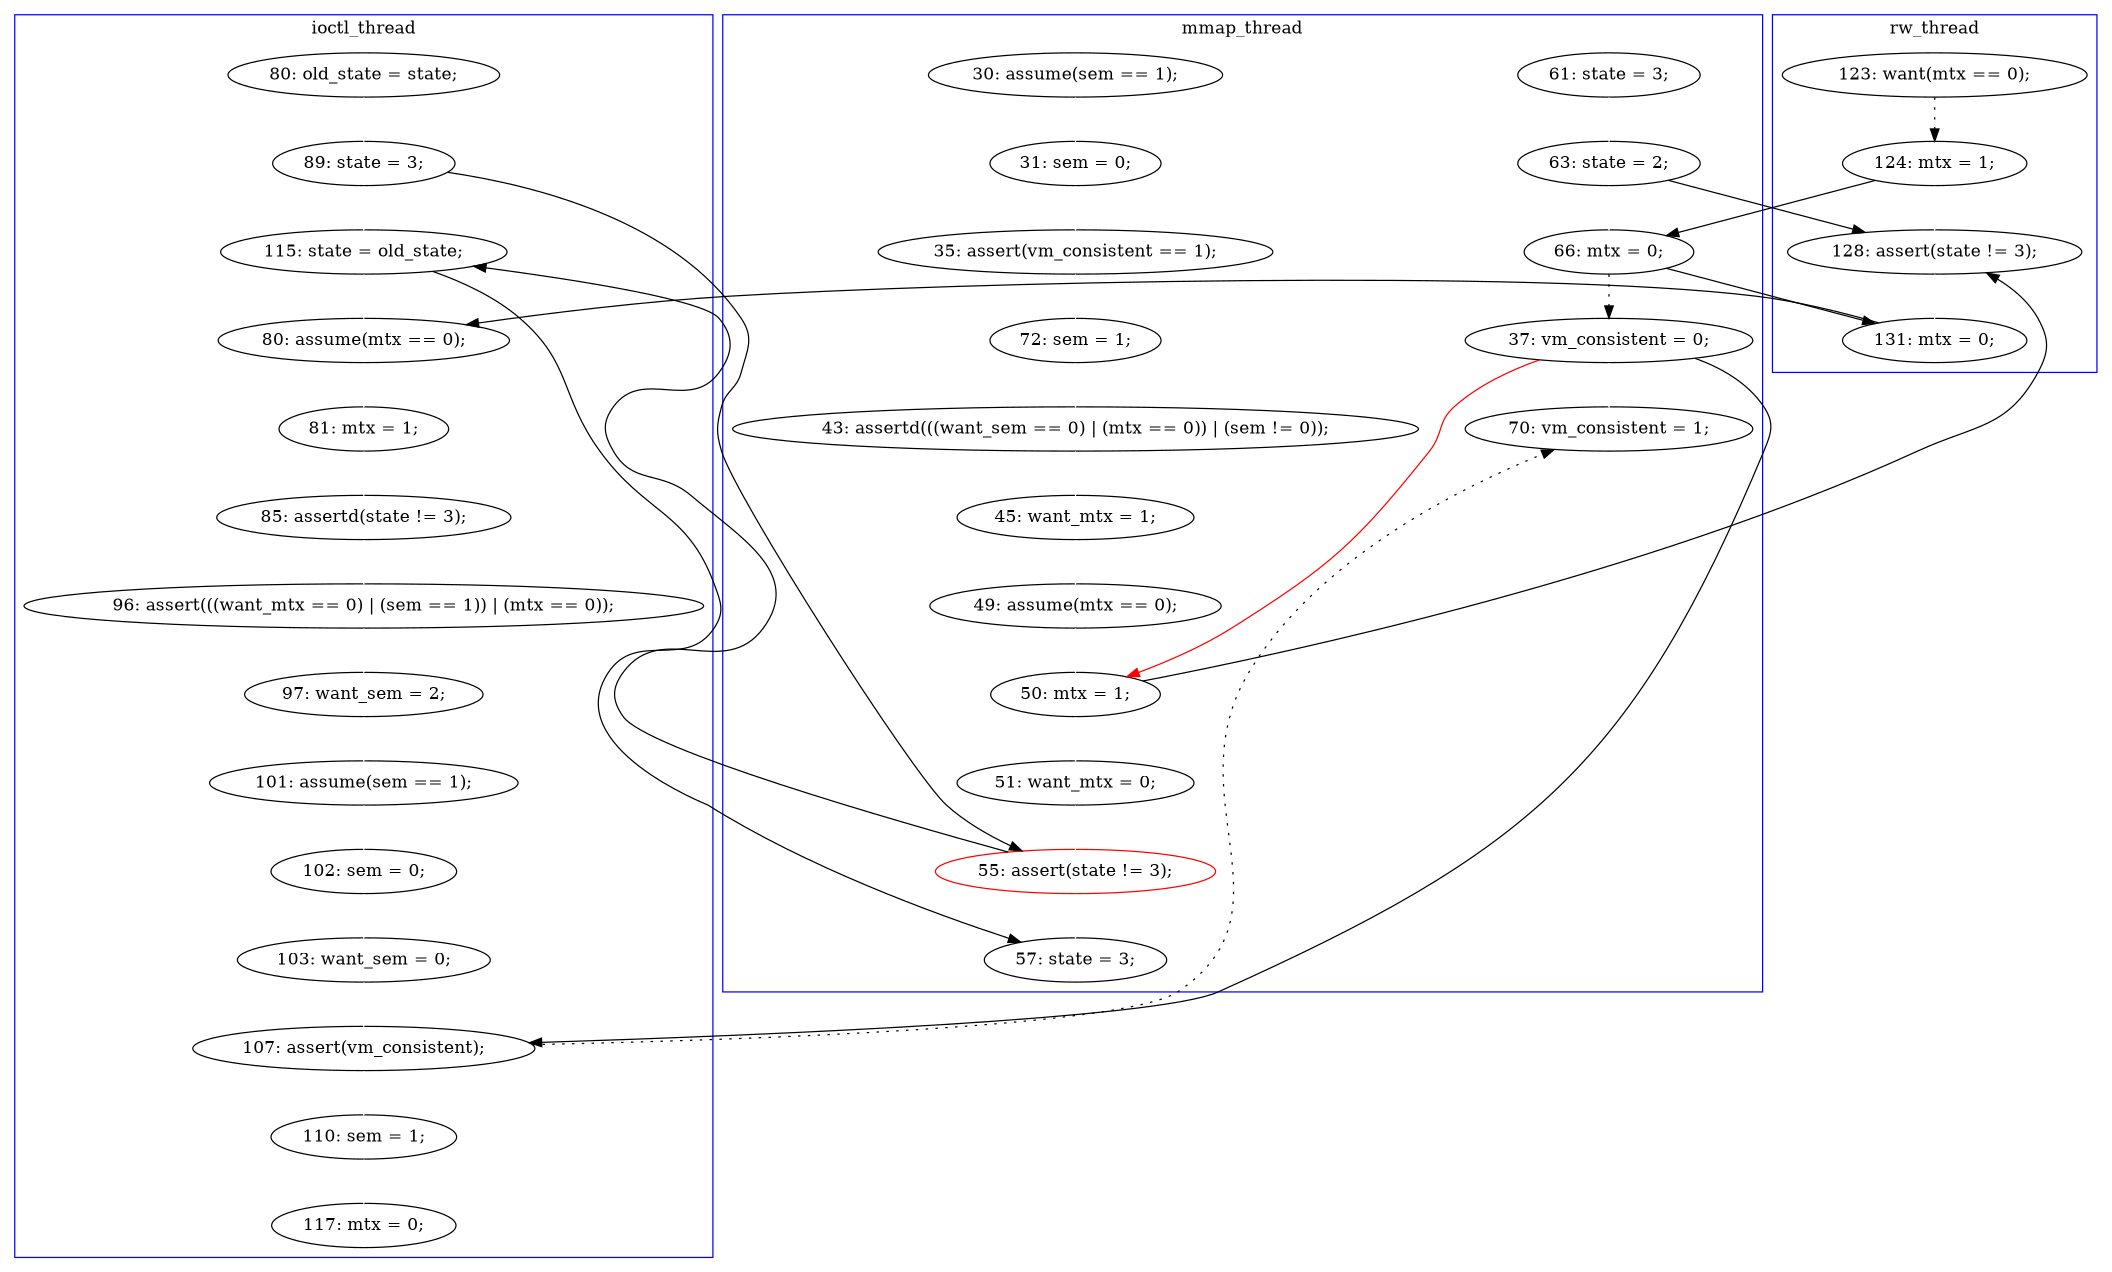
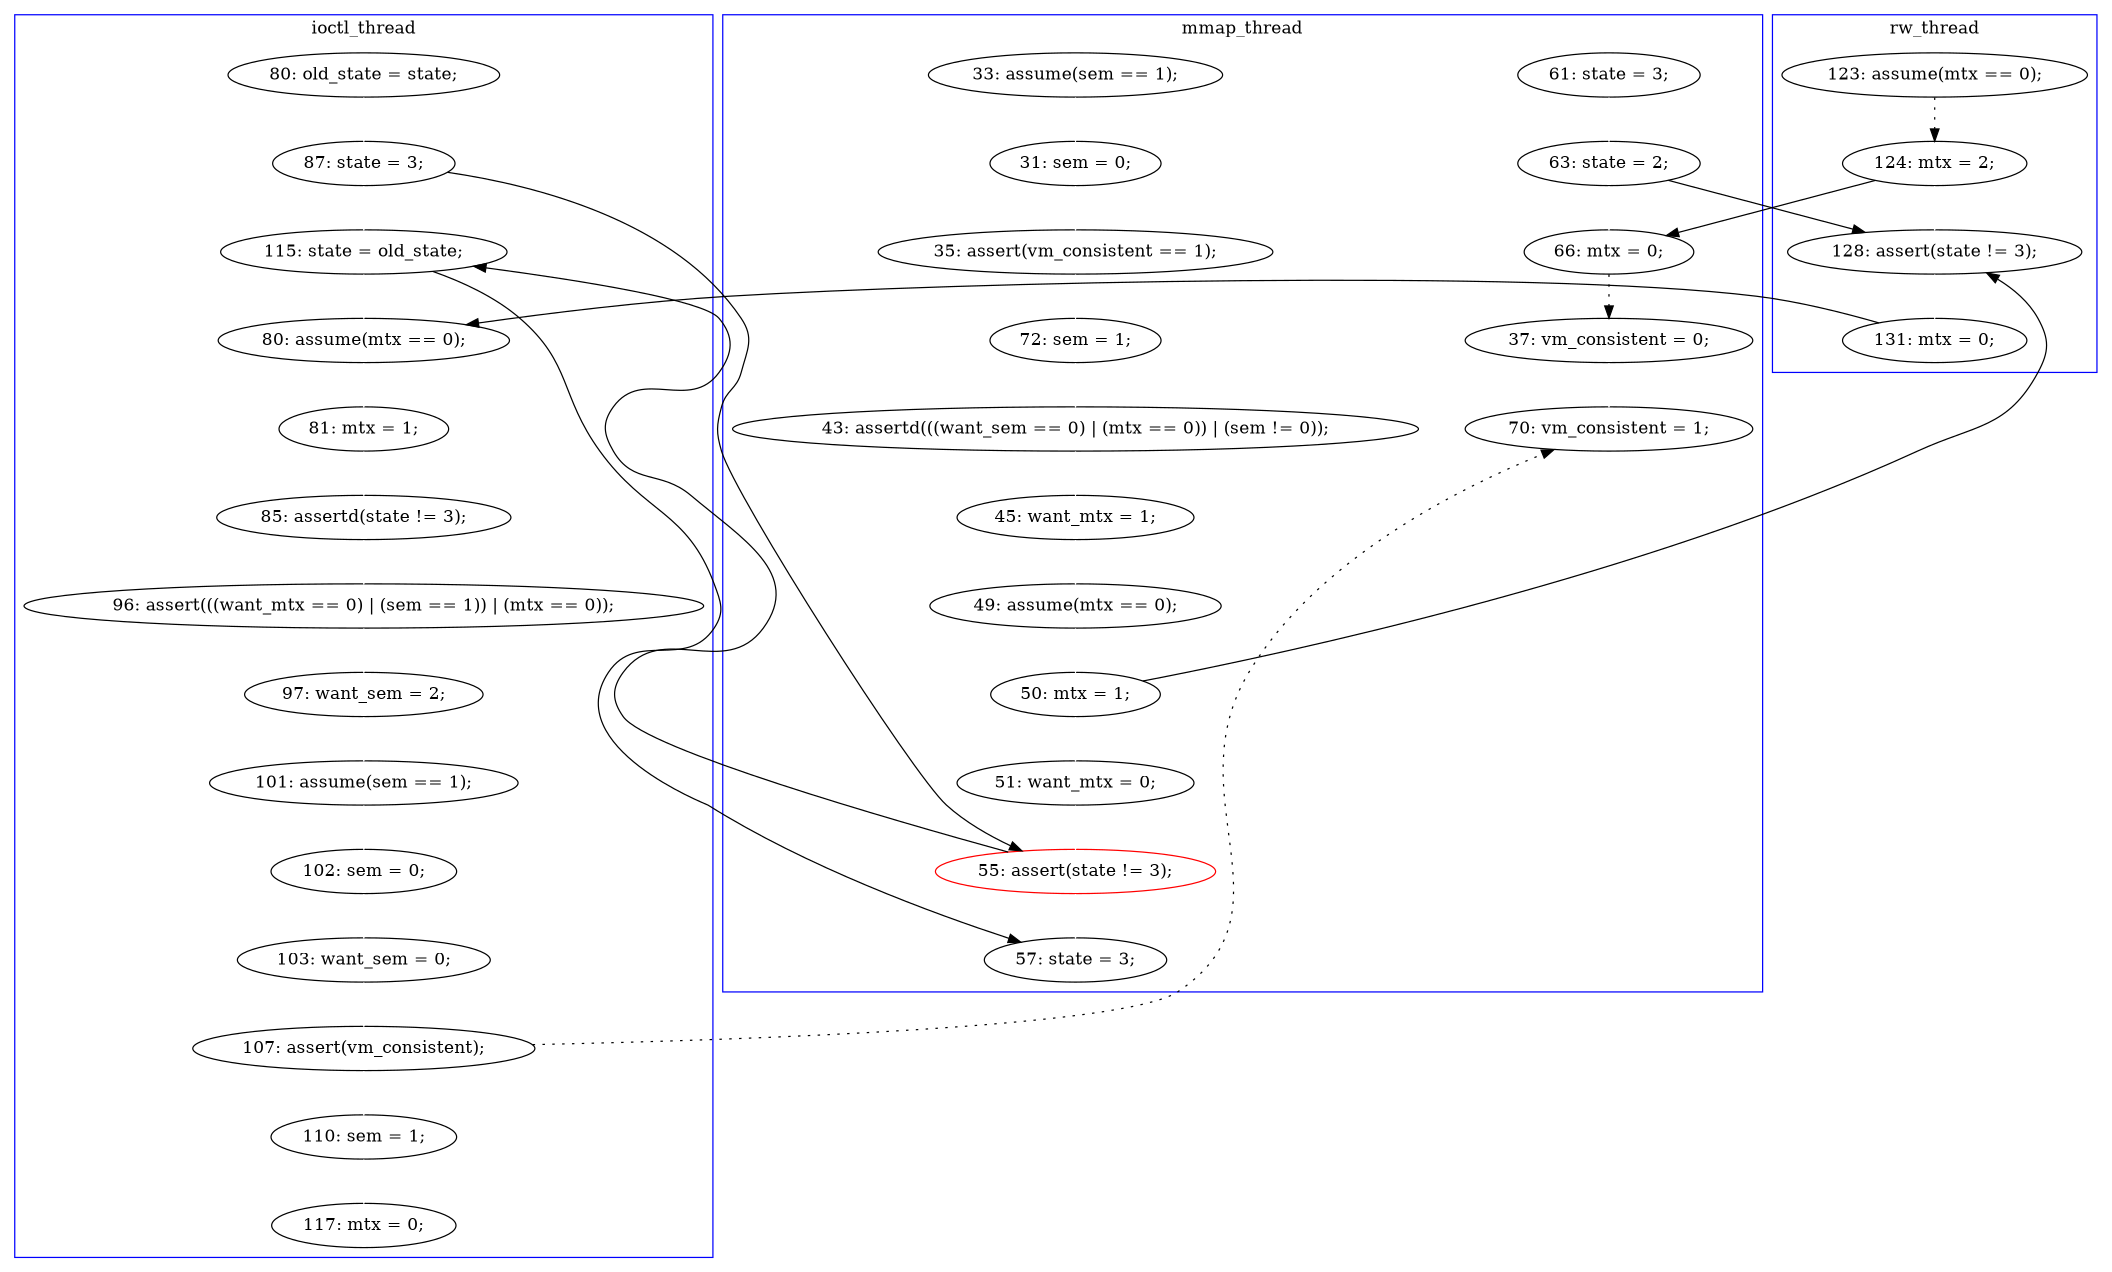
(1076, 75) -> (1076, 75)
(1935, 75) -> (1935, 75)
(364, 163) -> (364, 163)
(1935, 163) -> (1935, 163)
(1735, 287) -> none
(1357, 535) -> none
(1331, 939) -> none
